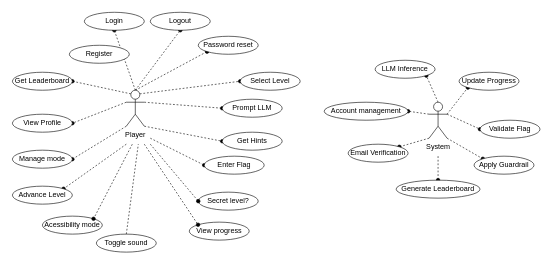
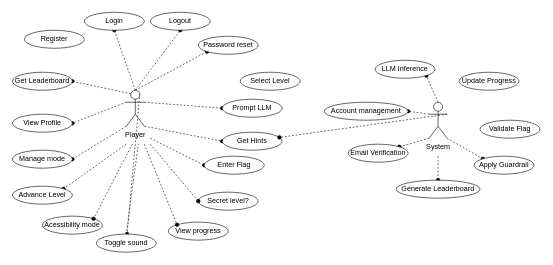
(99, 54) -> (54, 39)
(227, 83) -> (135, 145)
(460, 98) -> (319, 132)
(469, 124) -> none
(219, 231) -> (198, 231)
